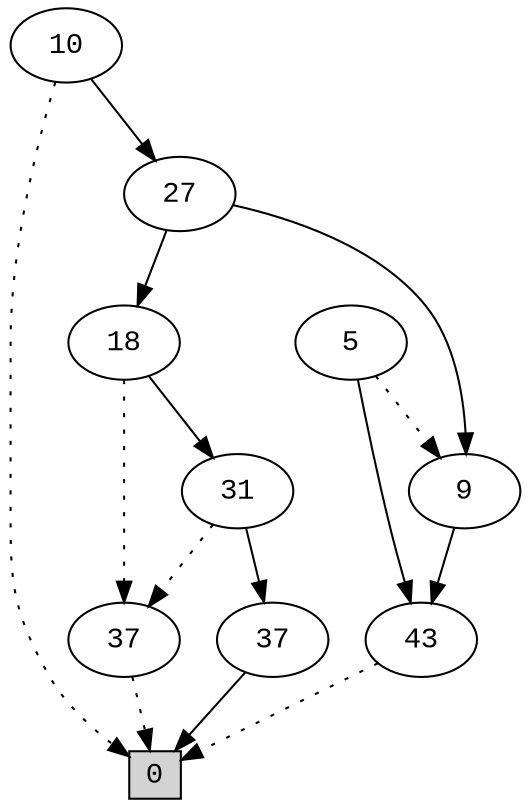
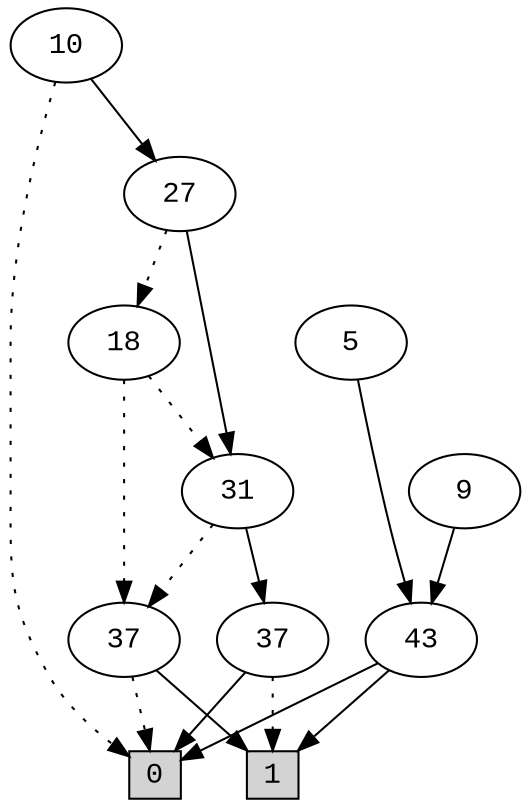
(156, 258) -> (156, 258)
(395, 276) -> (207, 332)
(174, 409) -> (174, 409)
(401, 409) -> none
(289, 707) -> (289, 707)
none -> (273, 775)
